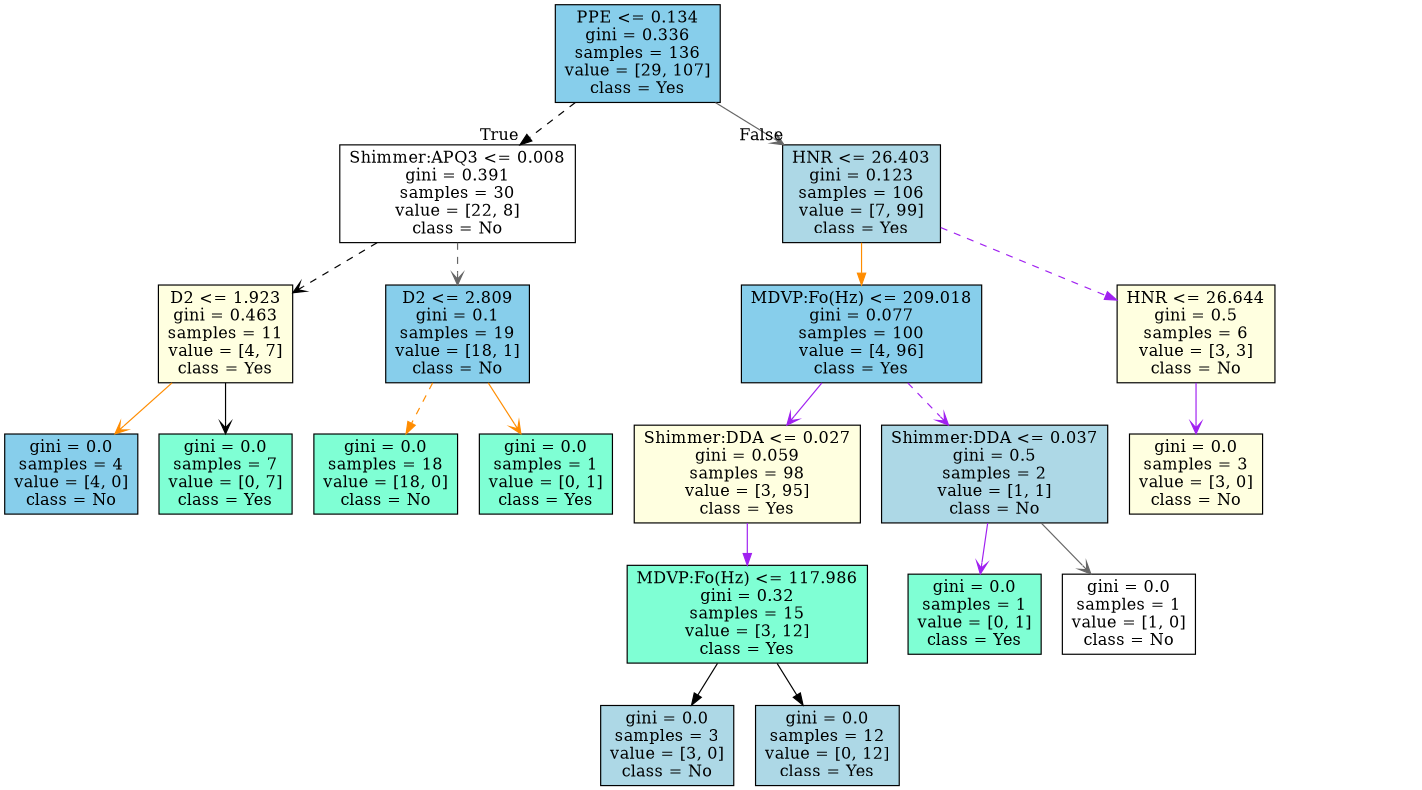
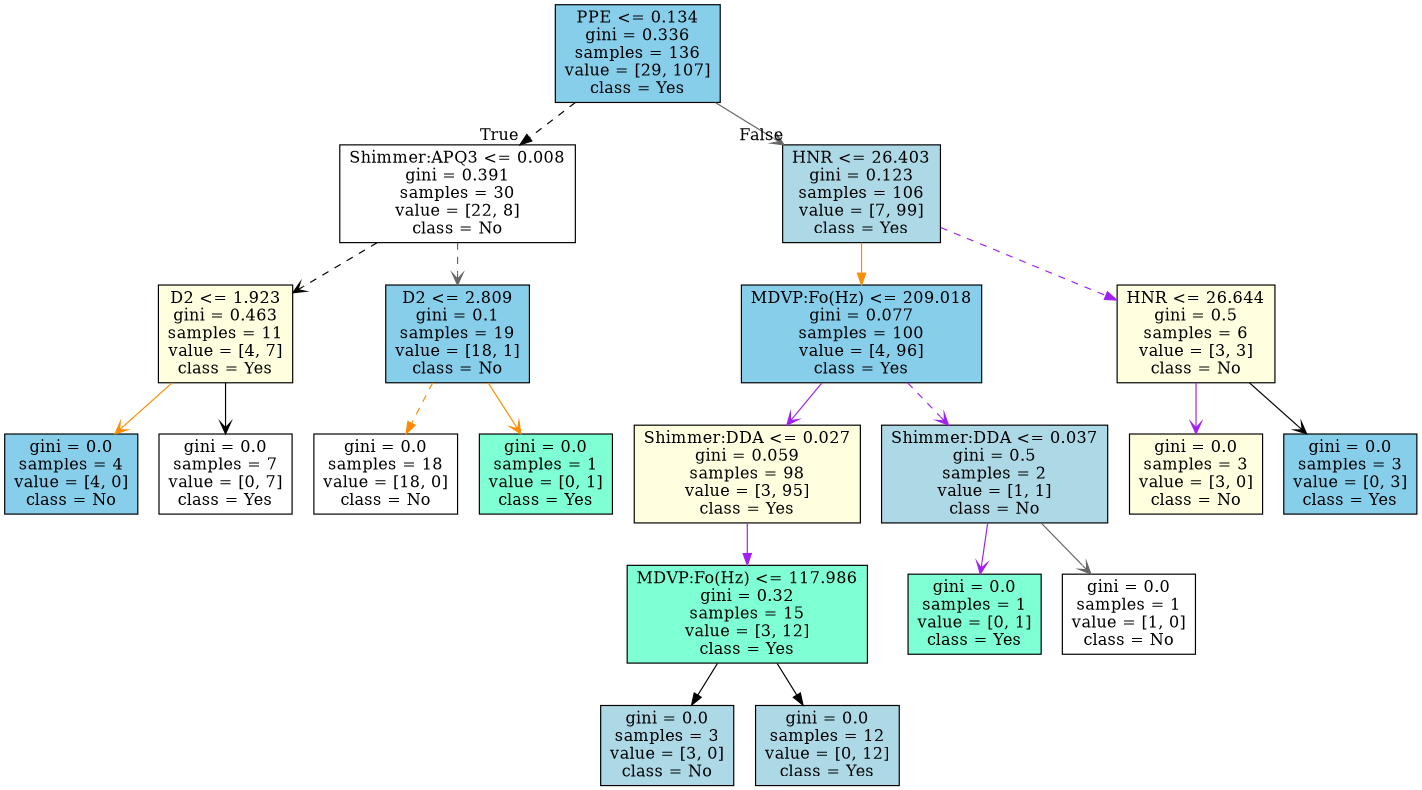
(226, 474) -> (226, 474)
(386, 474) -> (386, 474)
none -> (1350, 474)
